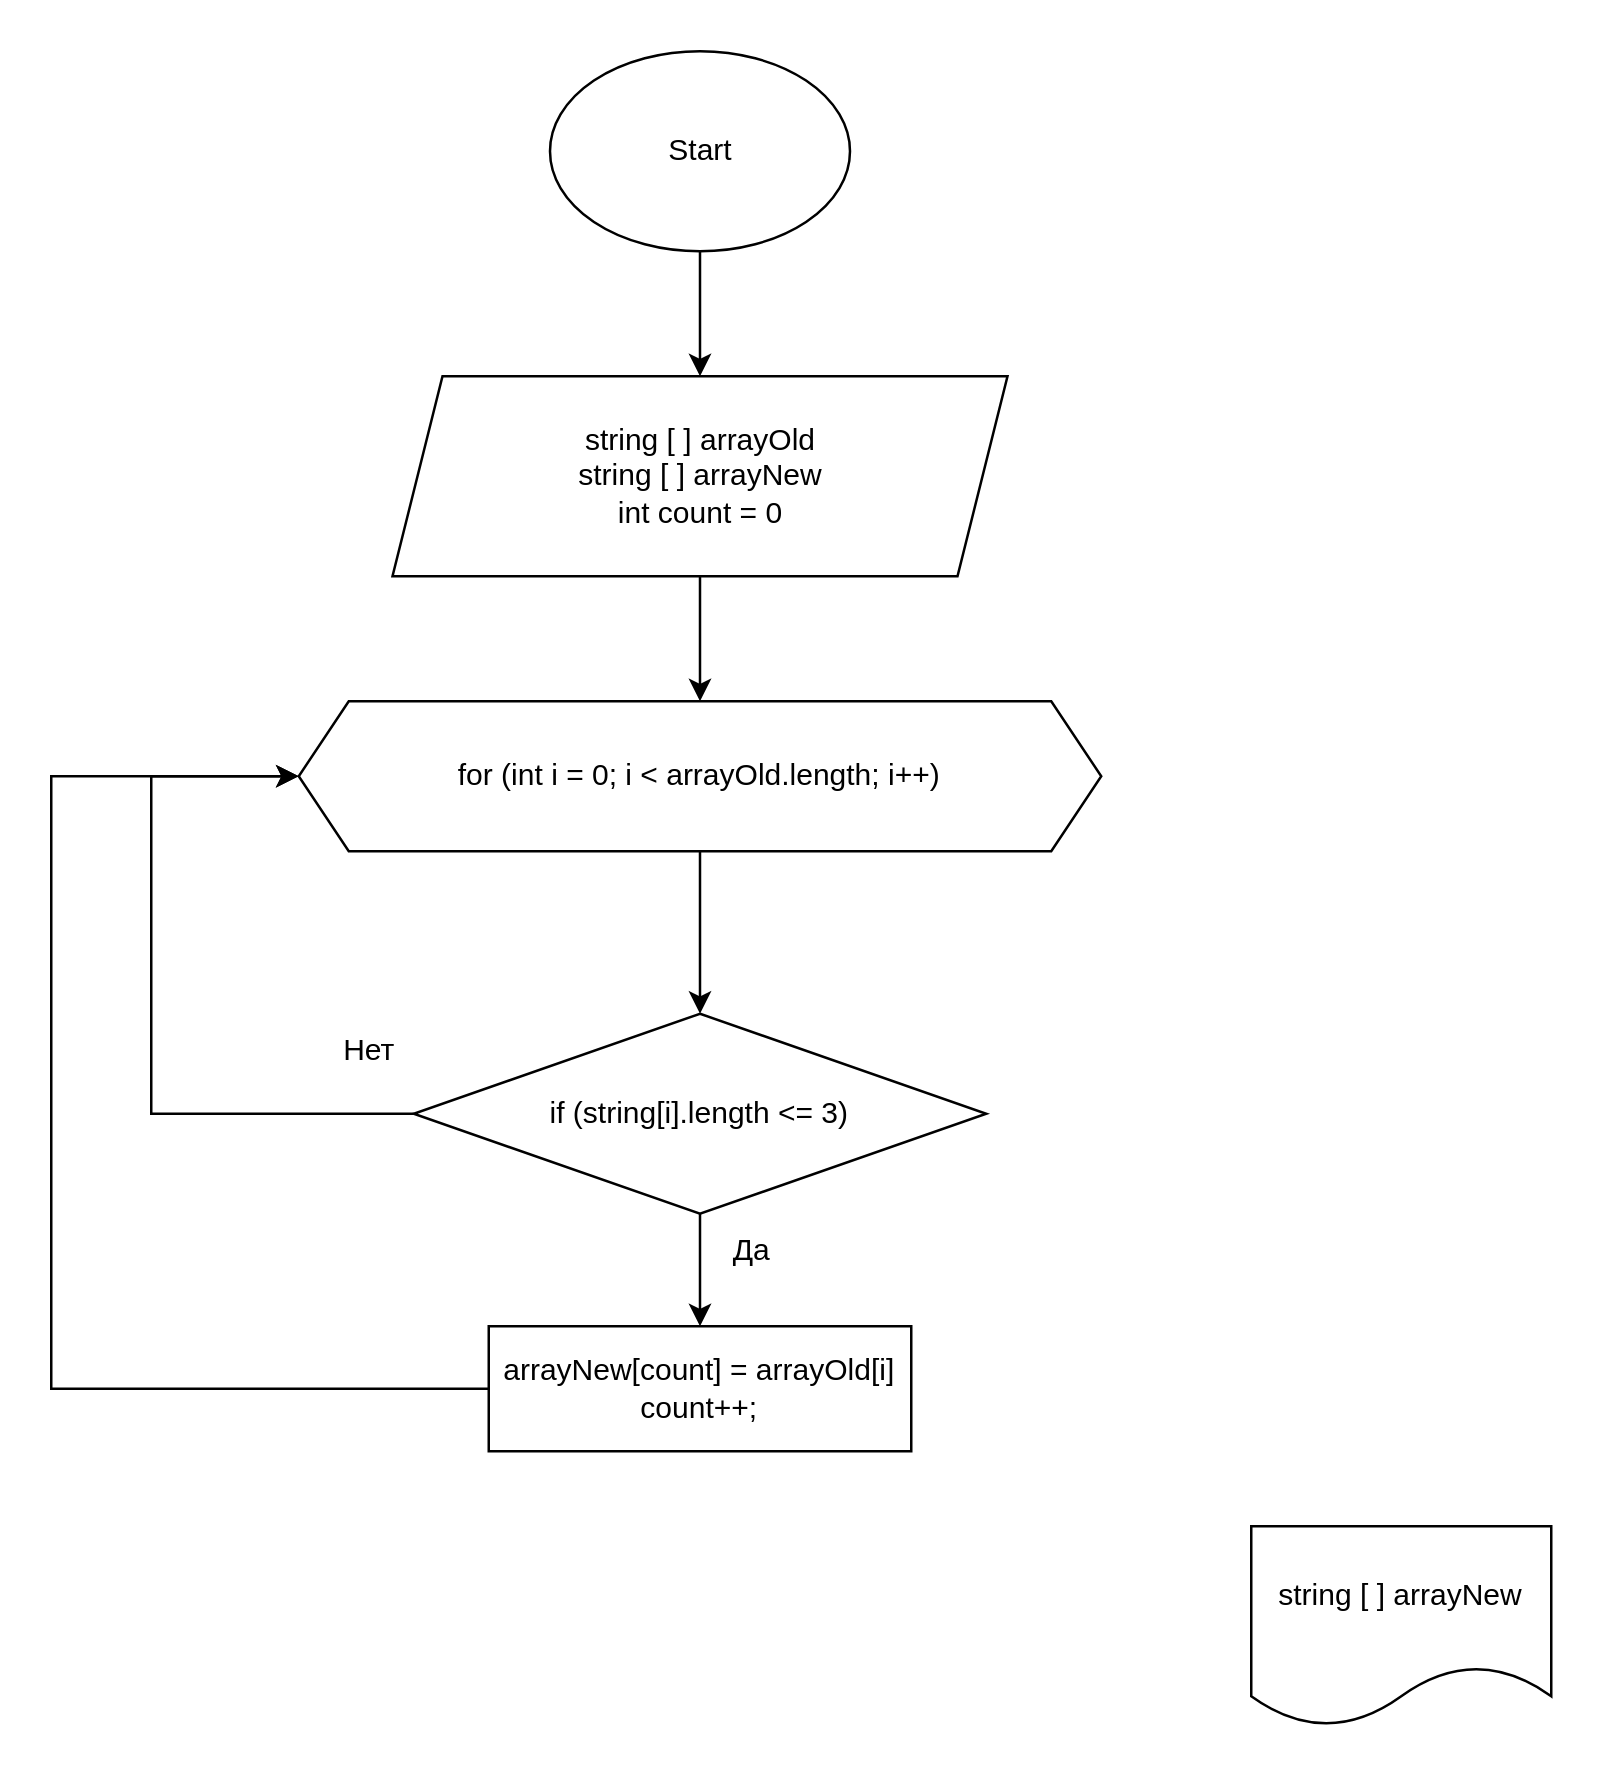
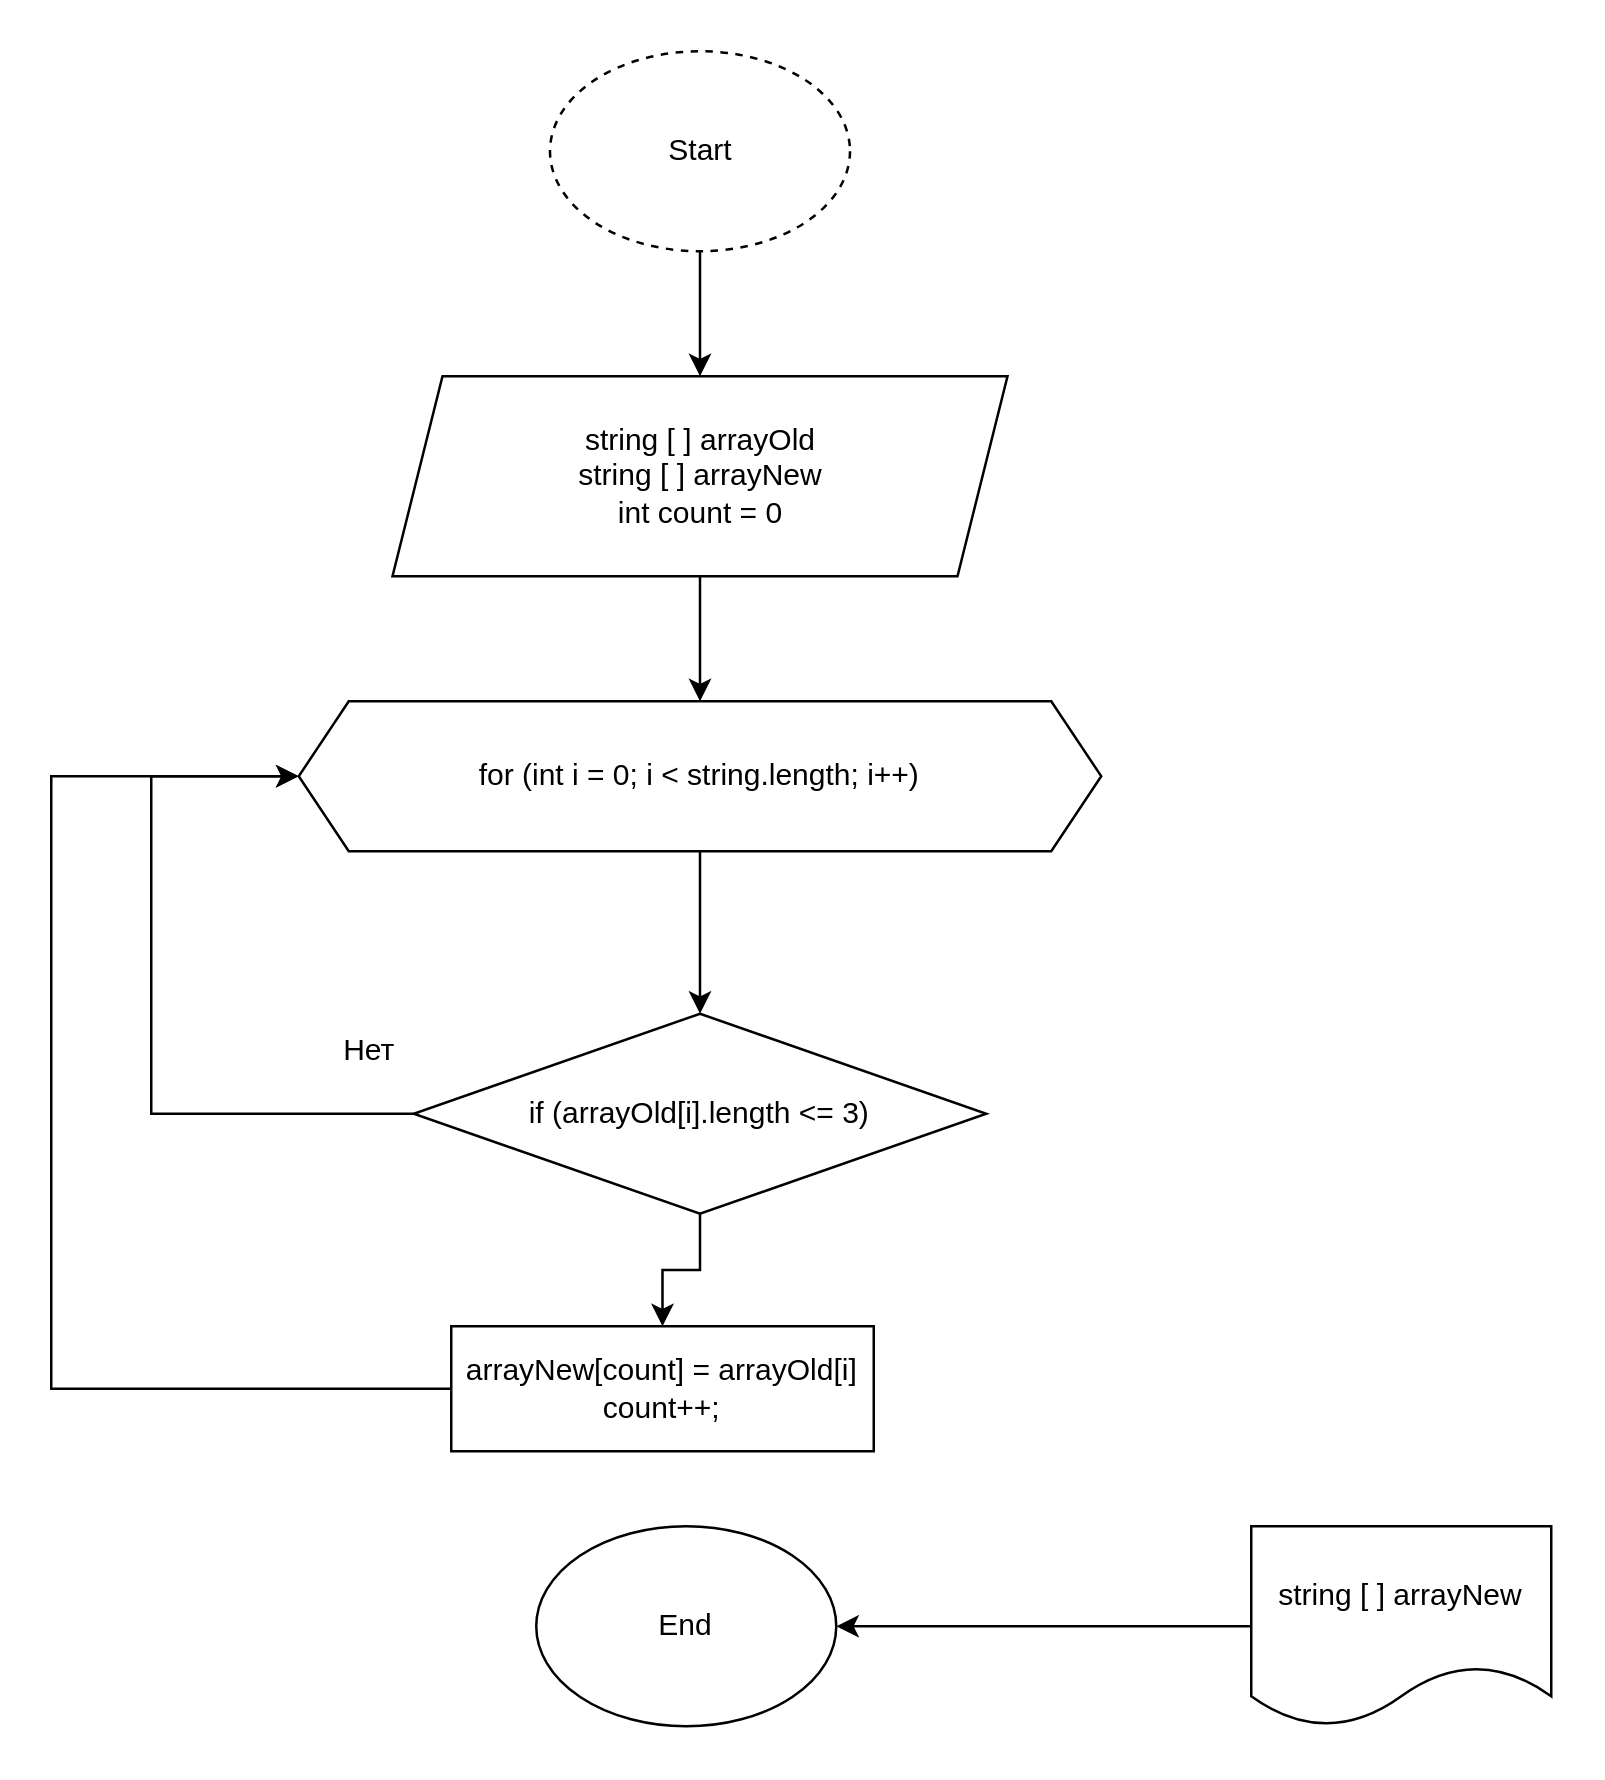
(700, 151) -> (700, 151)
(700, 776) -> (700, 776)
(700, 1114) -> (700, 1114)
(751, 1251) -> none
(700, 1389) -> (663, 1389)
none -> (686, 1626)
none -> (1052, 1626)
